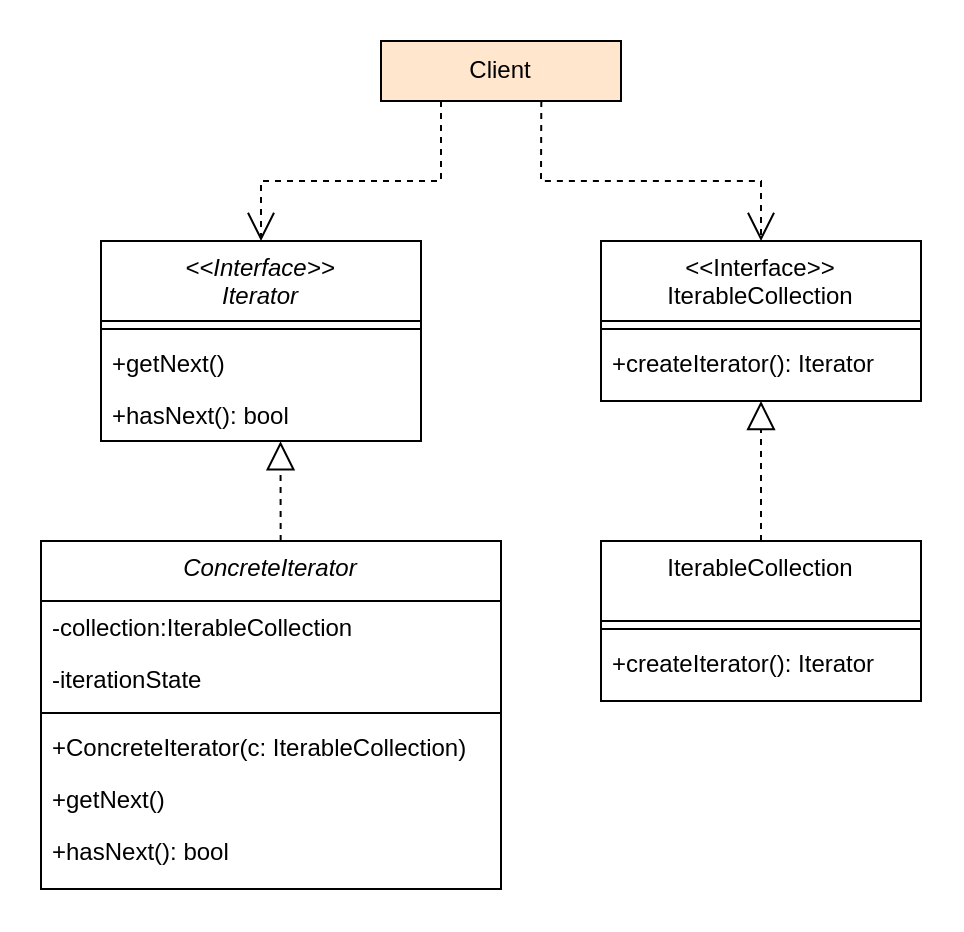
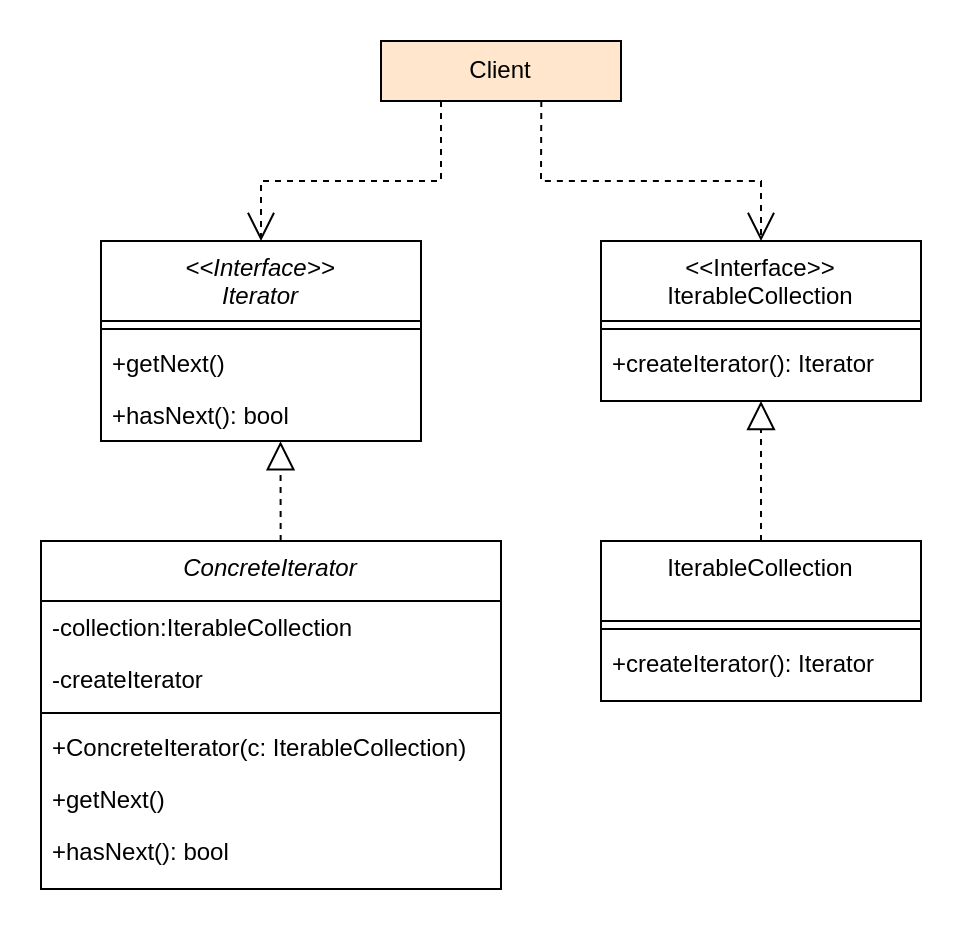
(147, 680) -> (153, 680)
